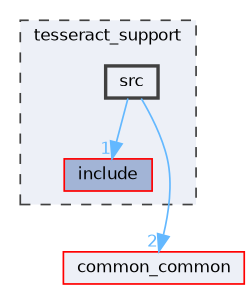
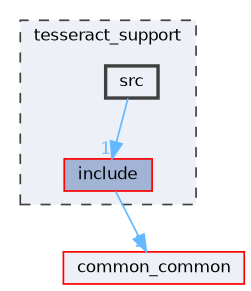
(168, 164) -> (128, 215)
